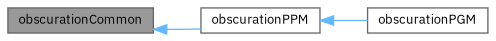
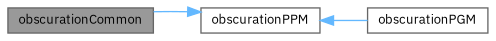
(184, 29) -> (171, 12)
